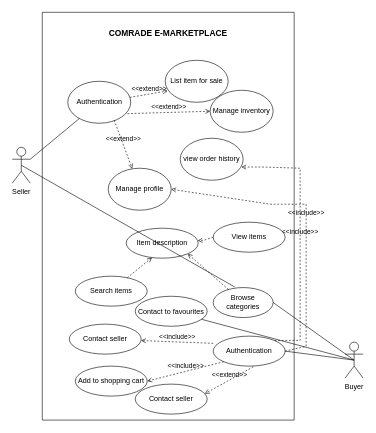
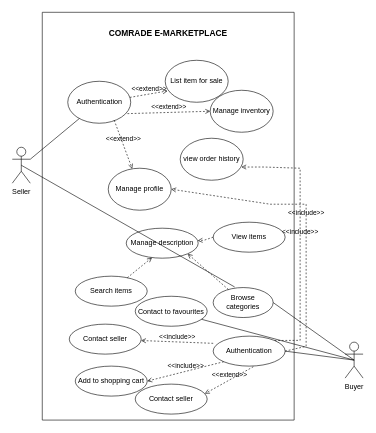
(162, 243) -> (162, 243)
